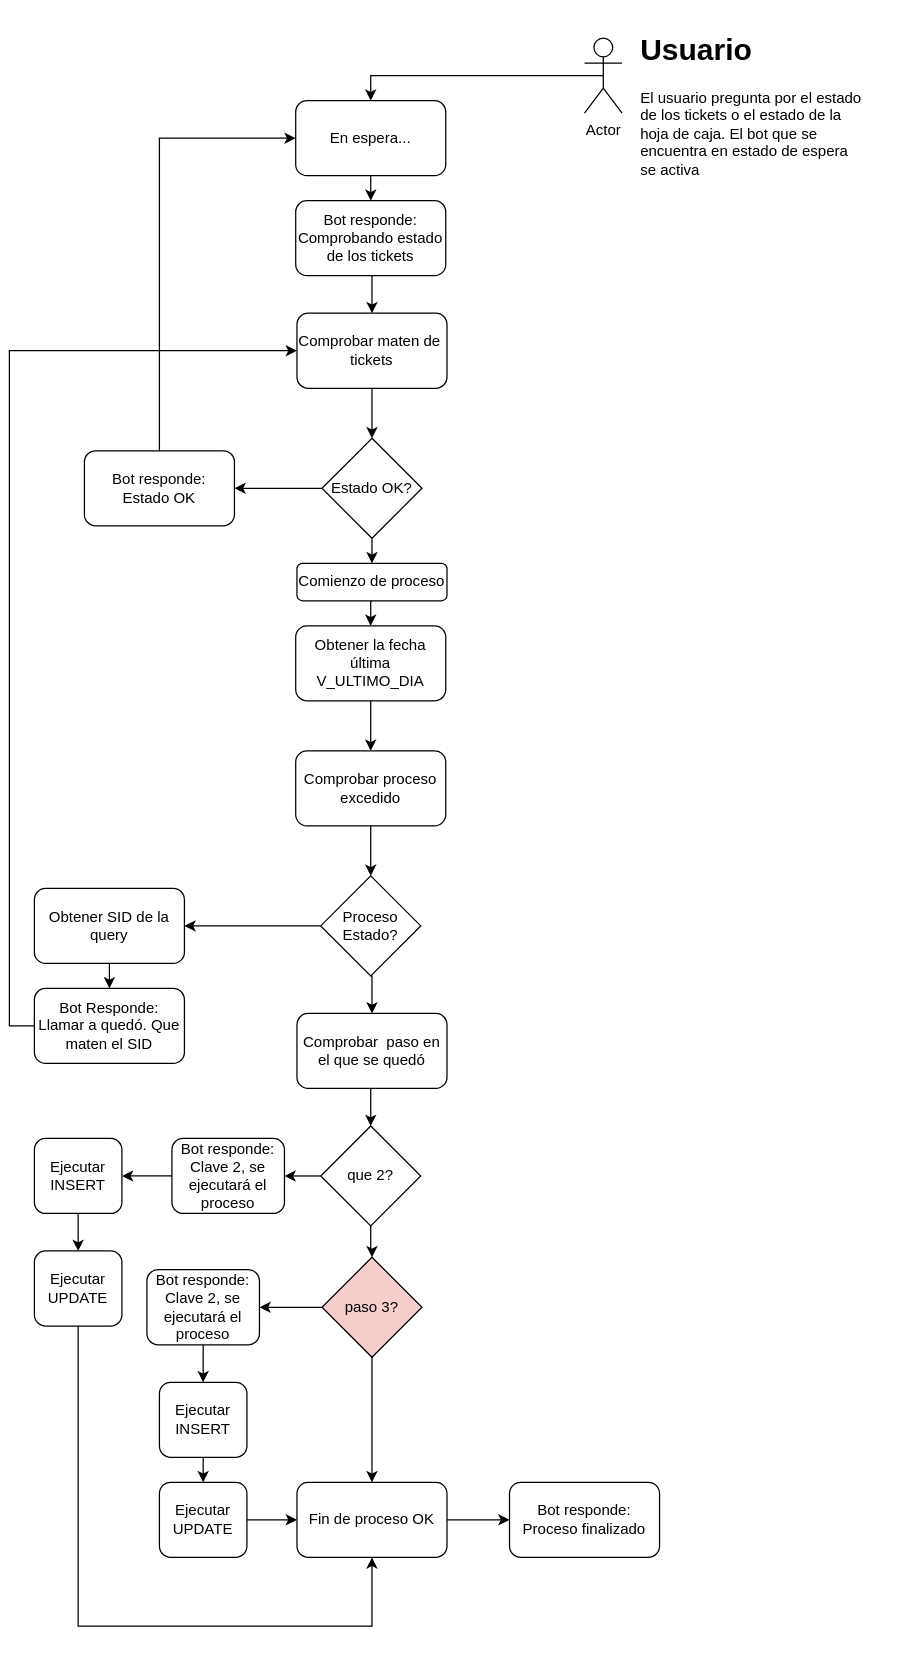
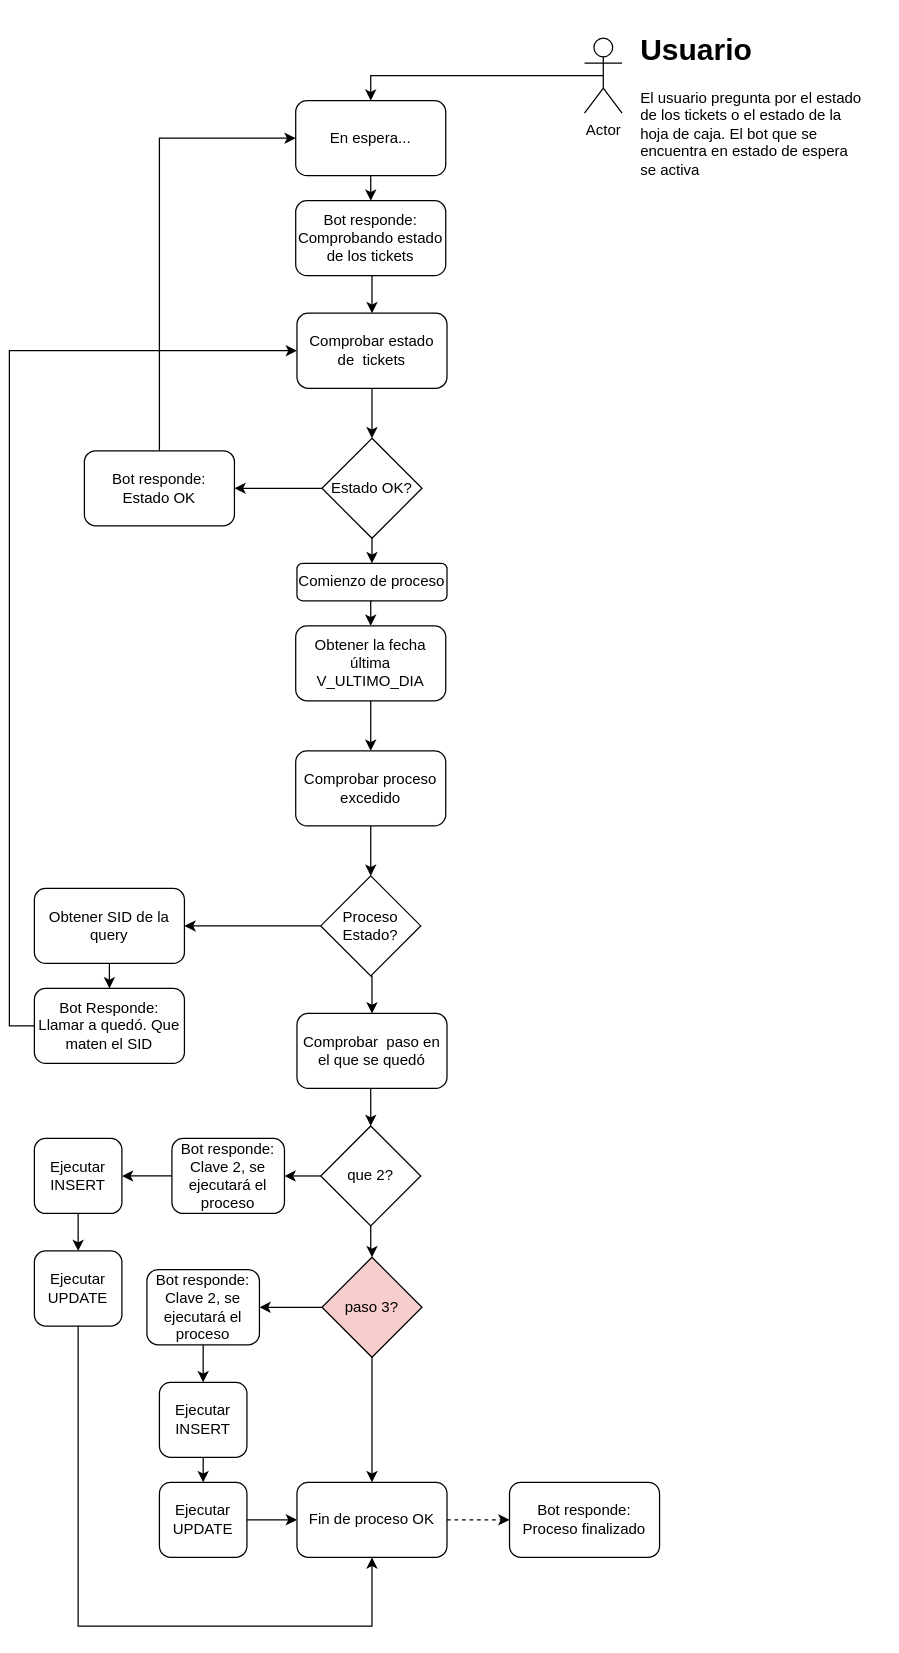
(372, 351) -> (372, 351)
(475, 1519) -> (475, 1519)
